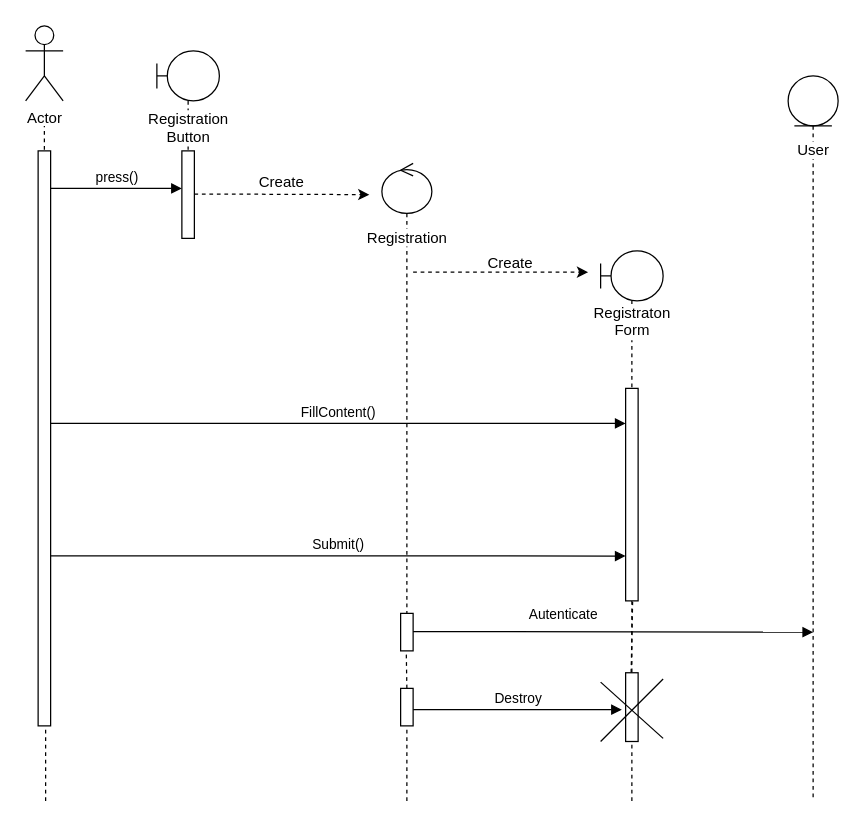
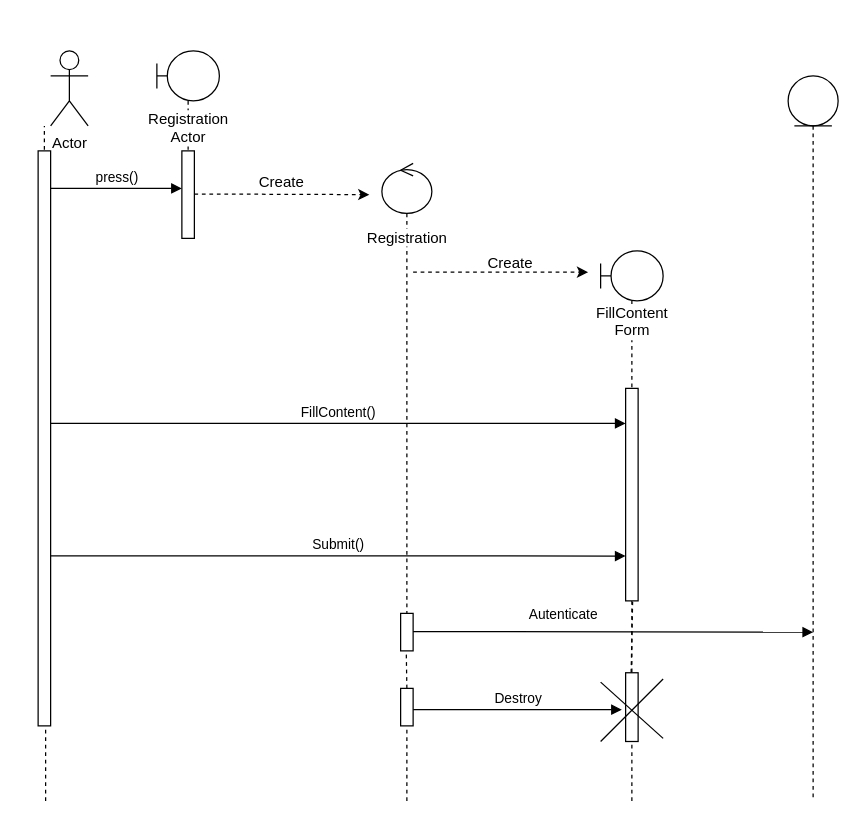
(44, 63) -> (69, 88)
(189, 129) -> (189, 129)
(813, 151) -> none
(633, 322) -> (633, 322)
